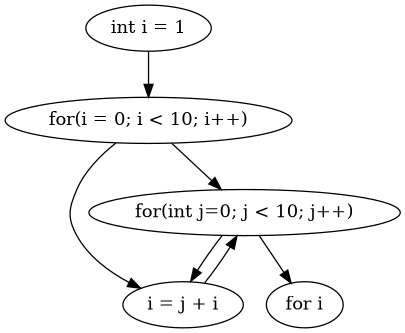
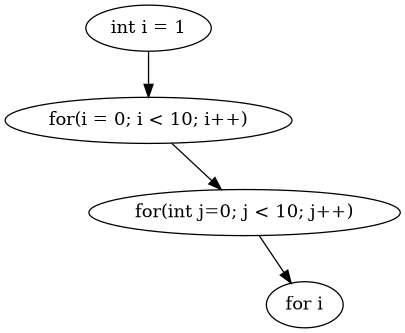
(183, 305) -> none
